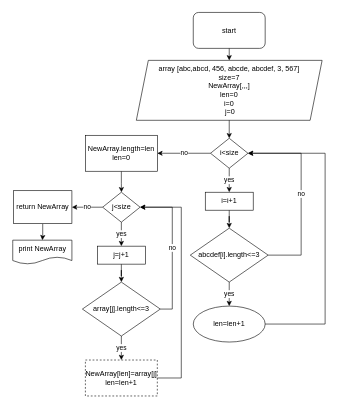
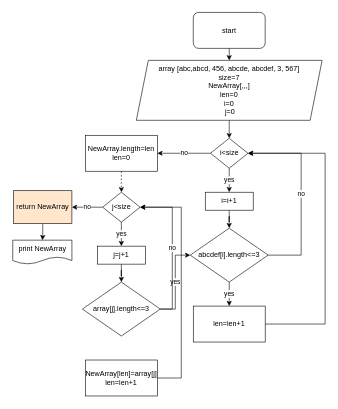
(122, 179) -> (122, 179)
(43, 207) -> (43, 207)
(230, 324) -> (230, 324)
(122, 346) -> (177, 255)
(122, 378) -> (122, 378)
